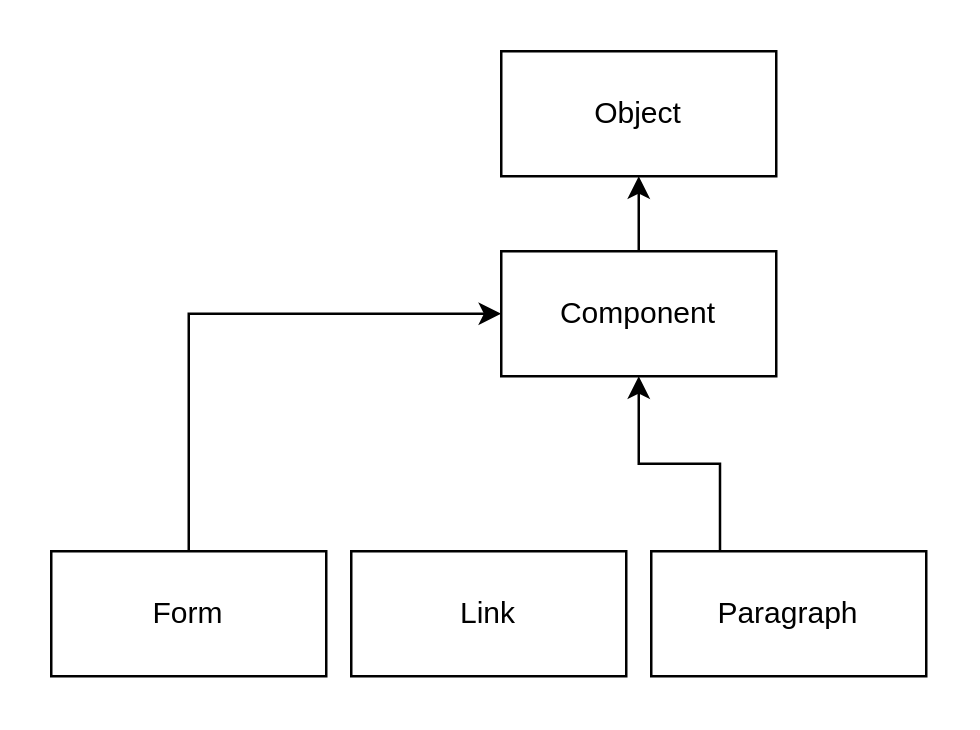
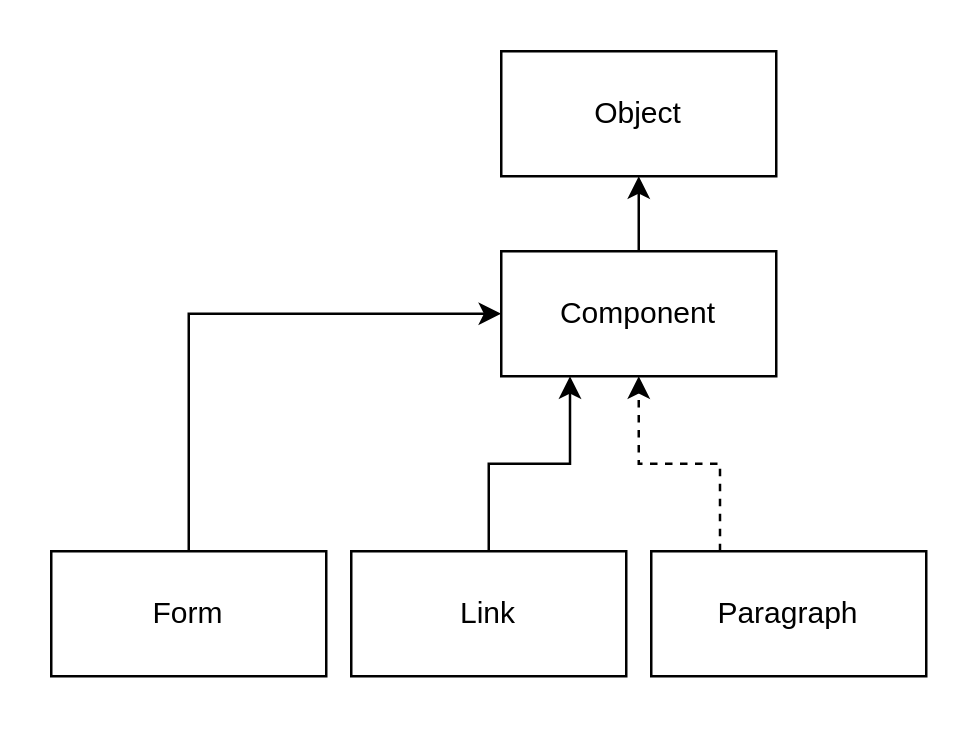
none -> (521, 464)
(686, 464) -> (686, 464)
